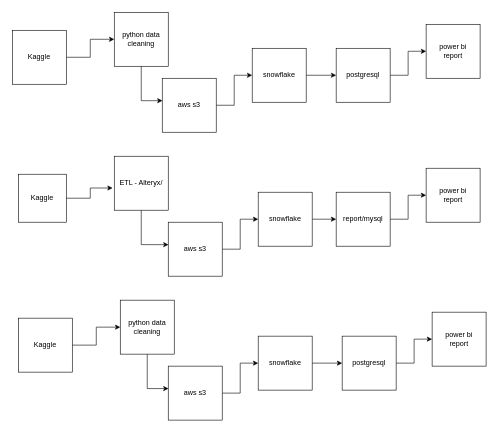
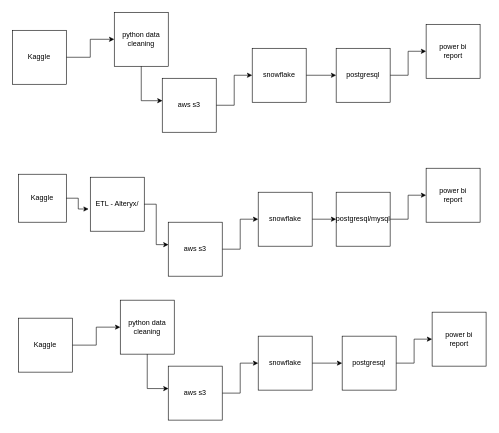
(141, 183) -> (117, 204)
(363, 219) -> (363, 219)
